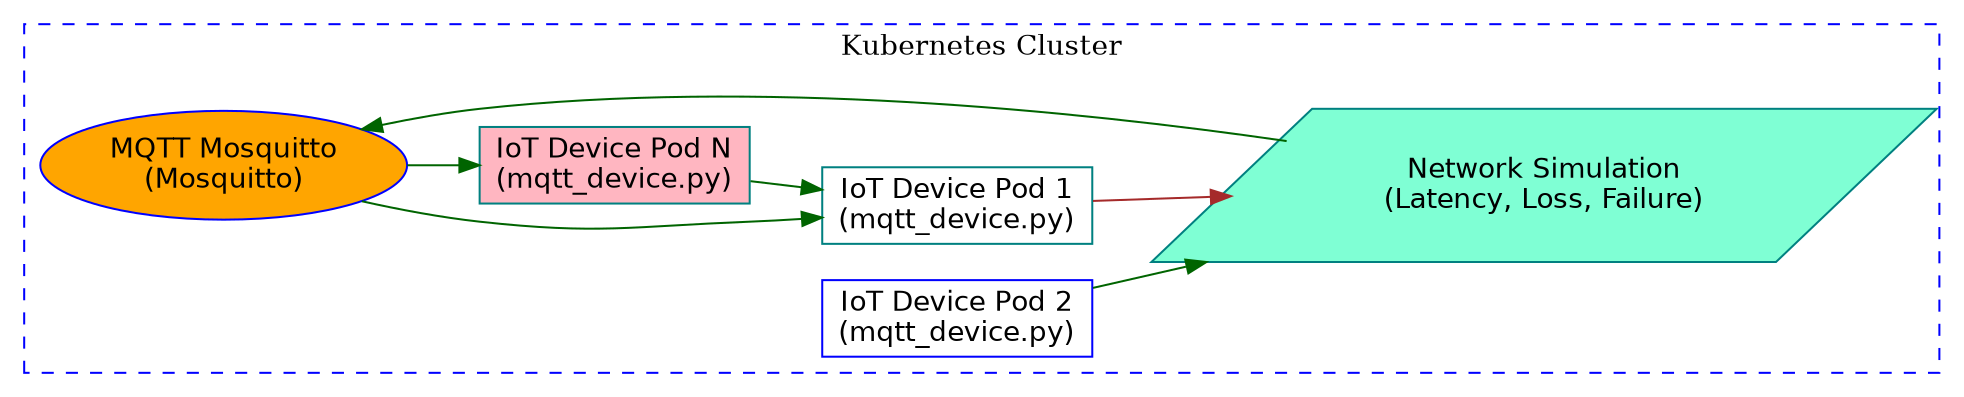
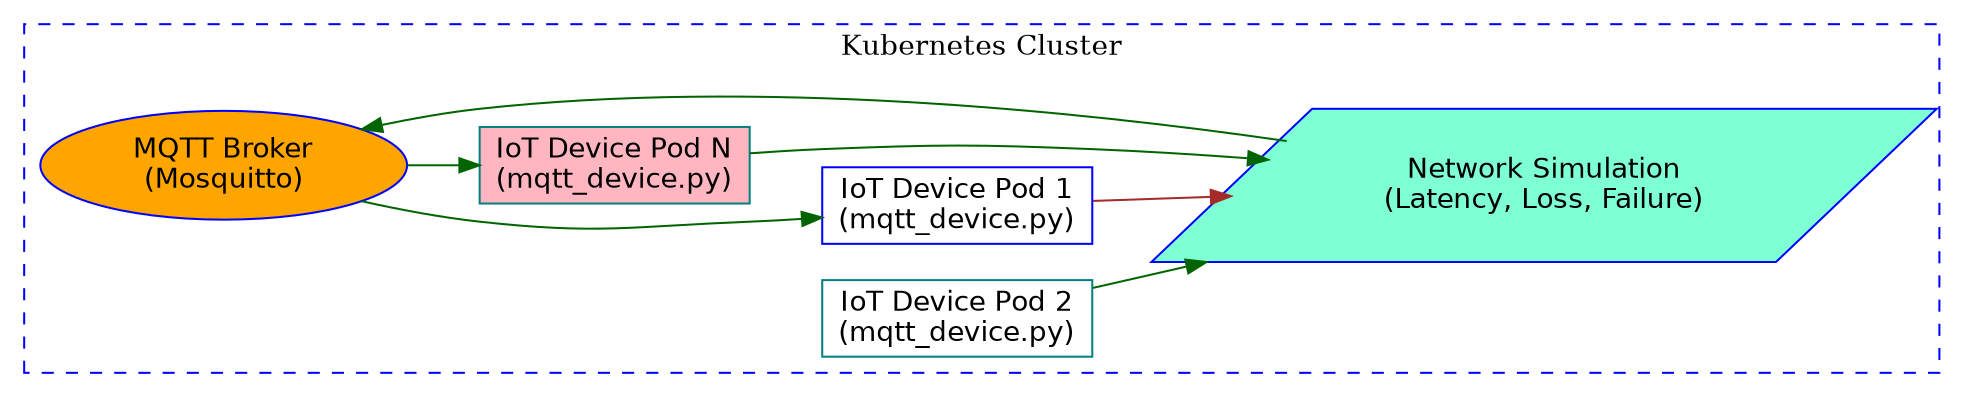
(224, 165) -> (224, 165)
(776, 184) -> (999, 146)
(1544, 185) -> (1544, 185)
(957, 206) -> (957, 206)
(957, 318) -> (957, 318)
